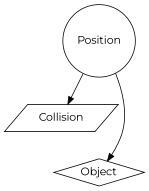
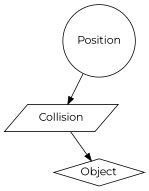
(125, 115) -> (79, 143)
